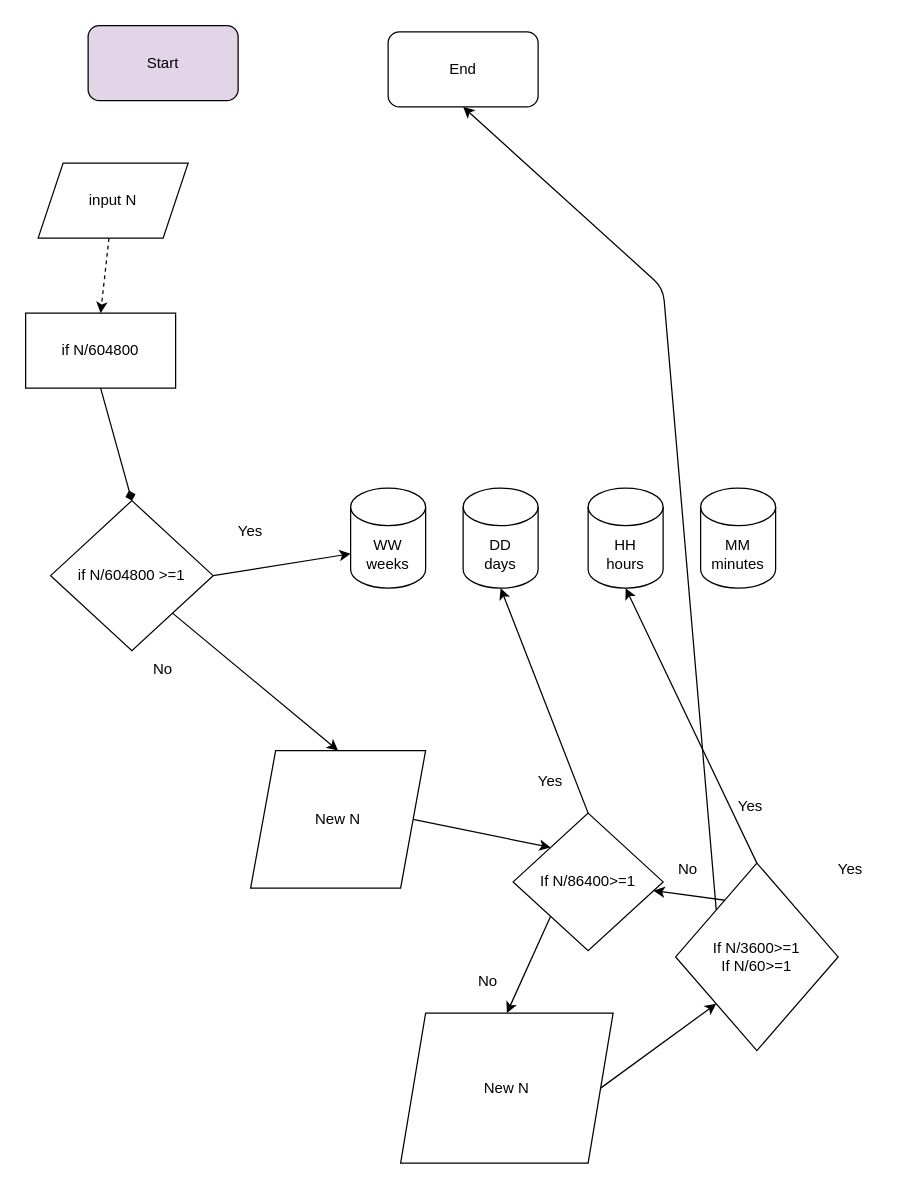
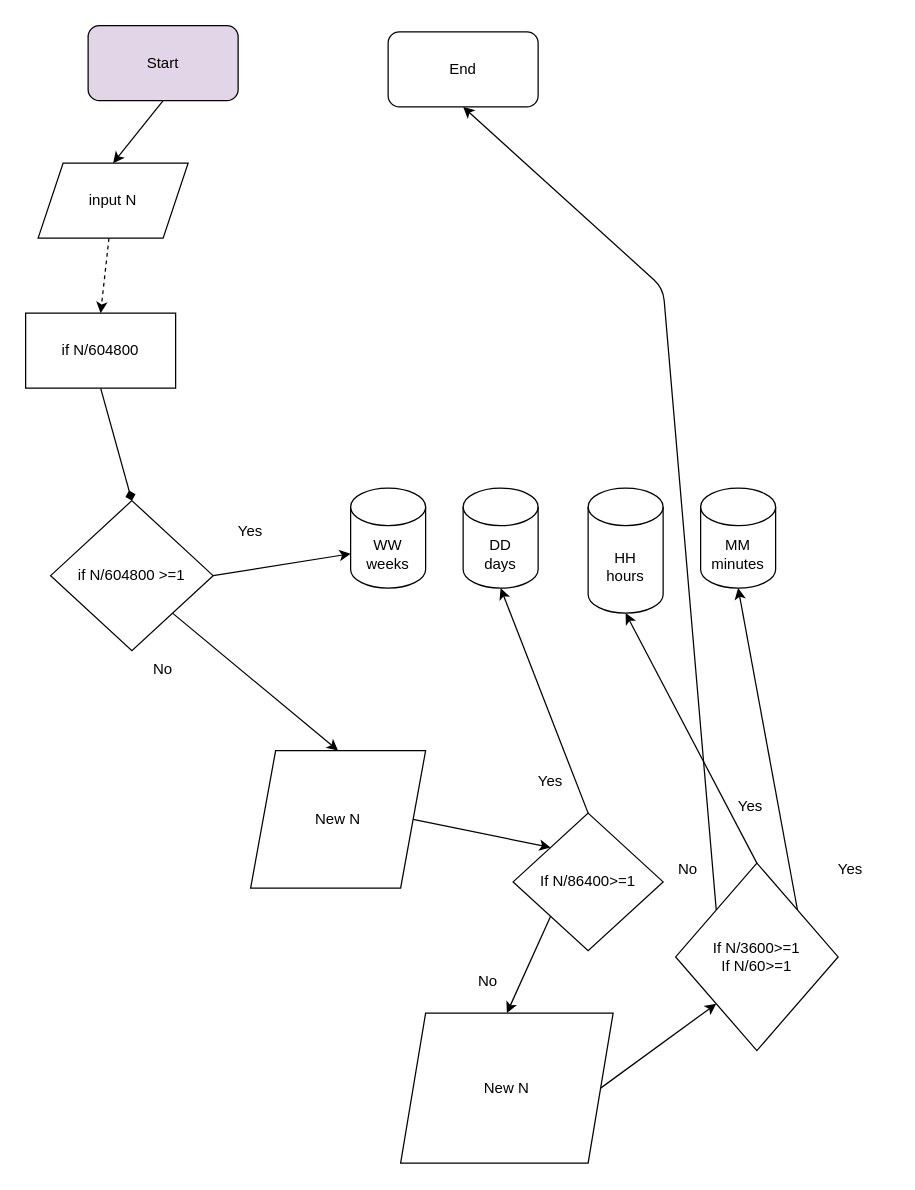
none -> (141, 129)
(626, 538) -> (626, 551)
(693, 896) -> (769, 753)
